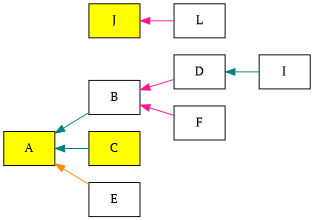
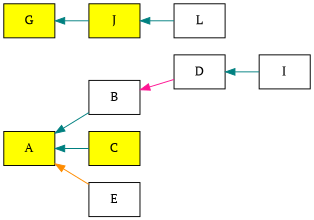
none -> (29, 21)
(162, 21) -> (162, 21)
(200, 123) -> none
